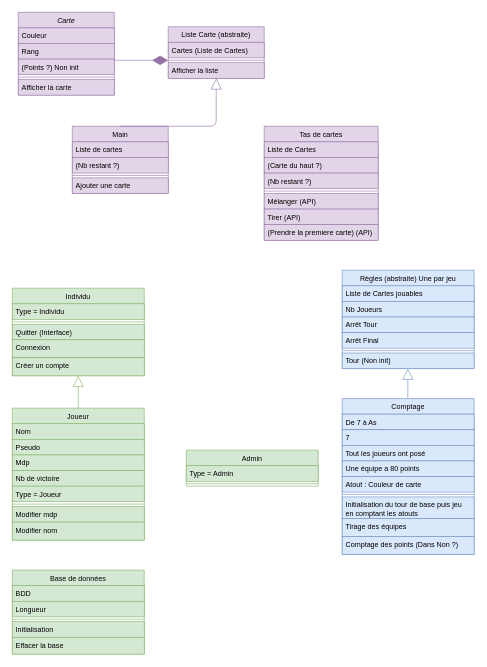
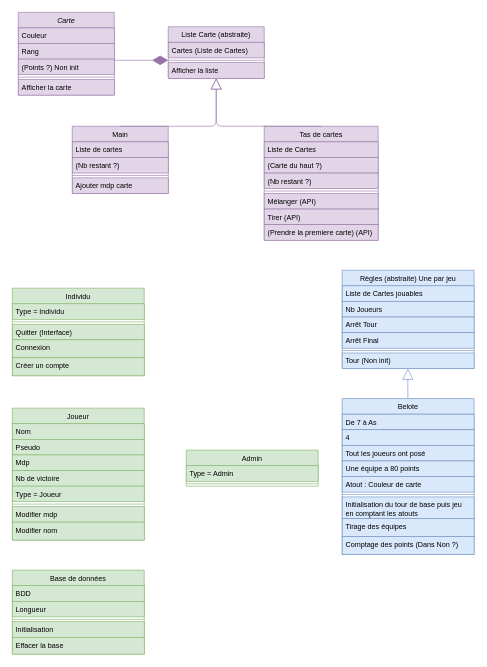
none -> (241, 126)
(108, 186) -> (108, 186)
(78, 398) -> none
(408, 407) -> (408, 407)
(348, 438) -> (348, 438)
